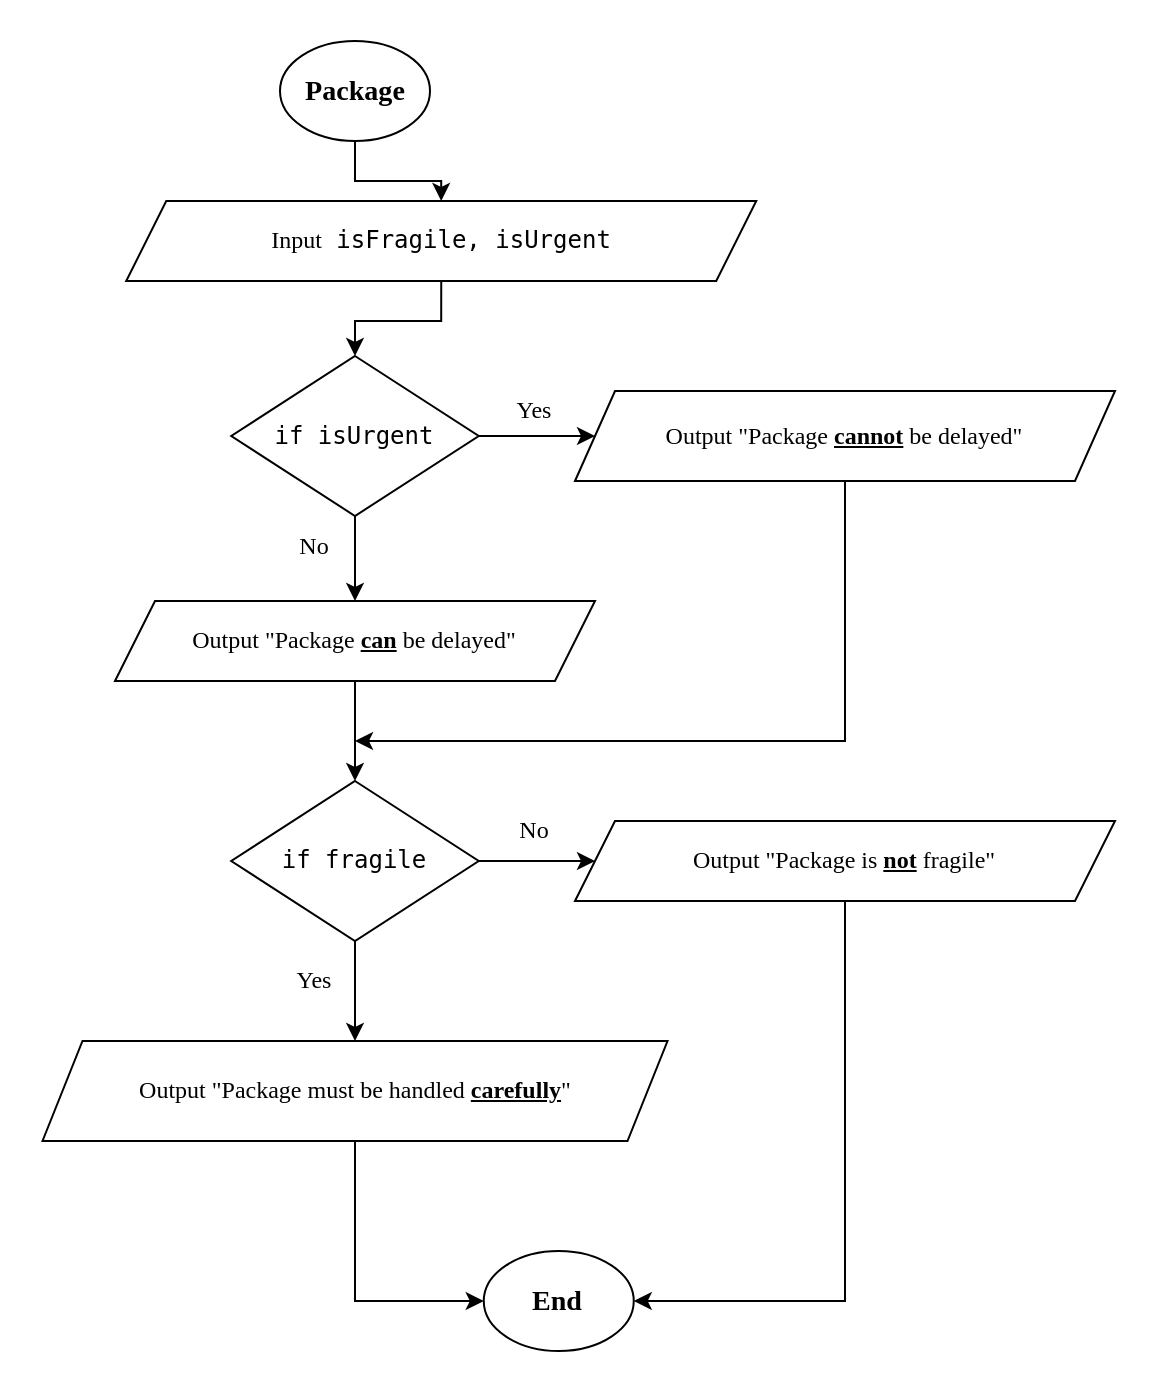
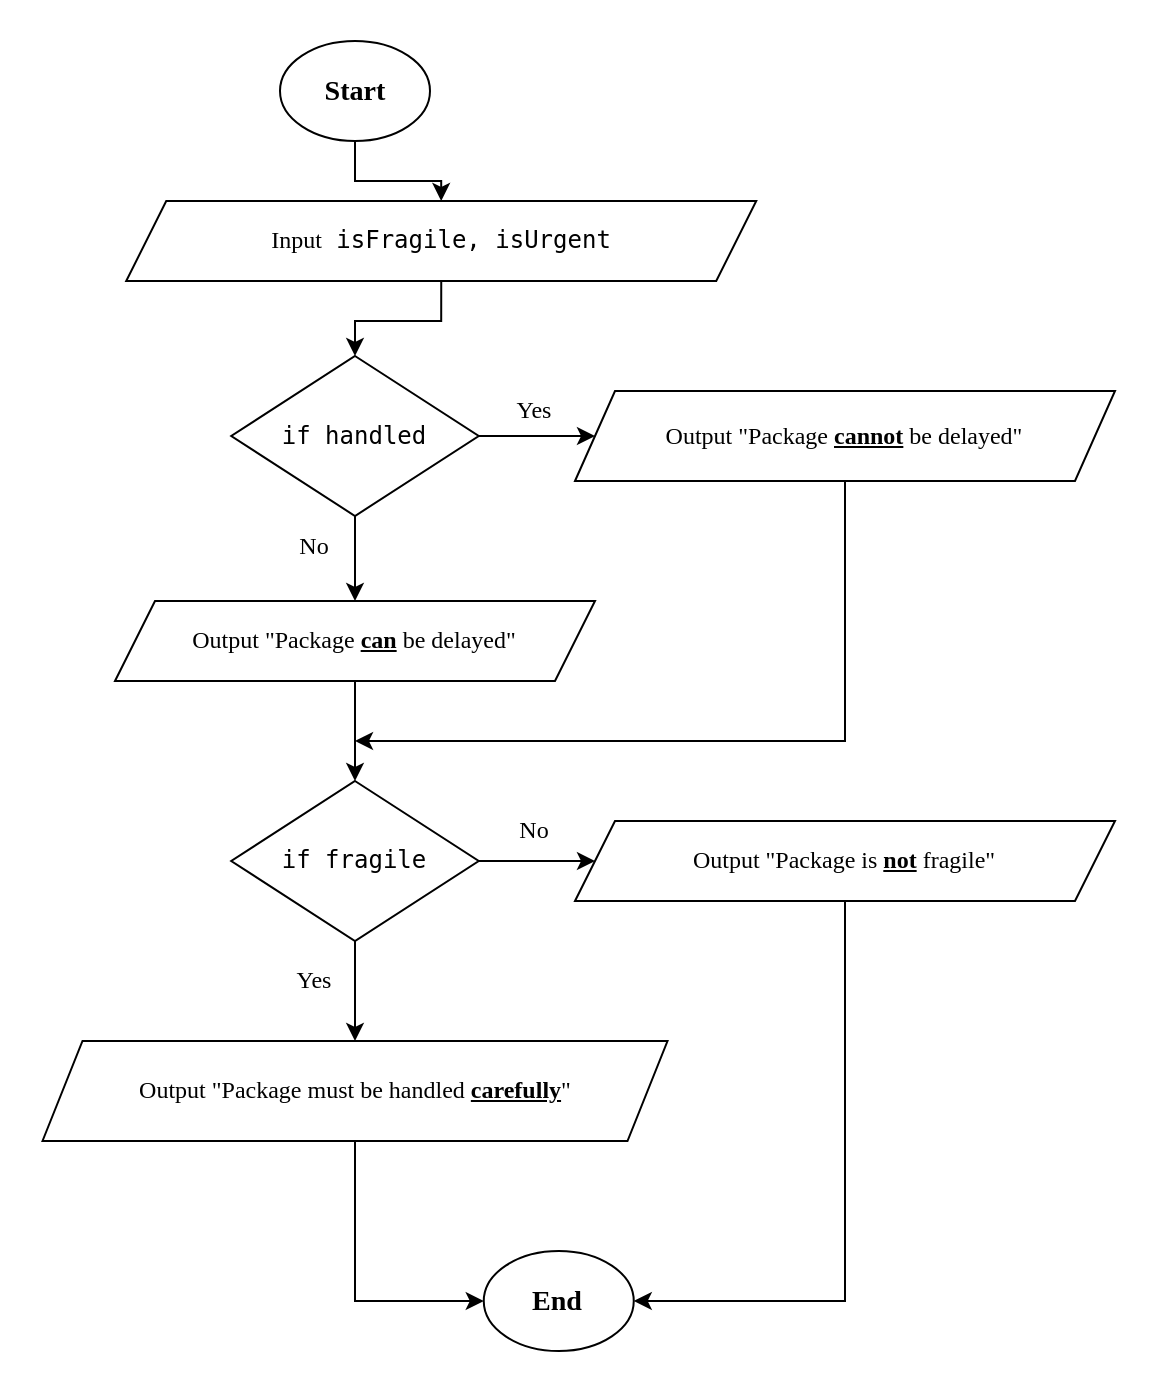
(356, 91) -> (356, 91)
(355, 437) -> (355, 437)
